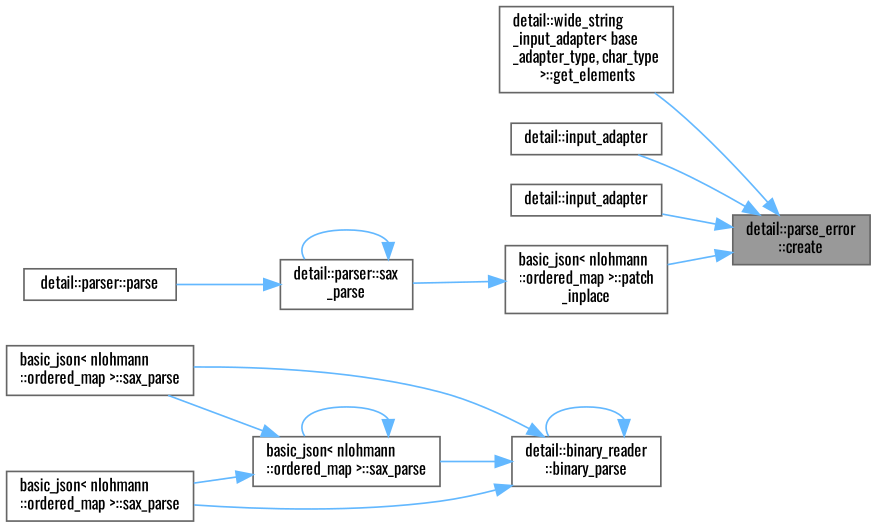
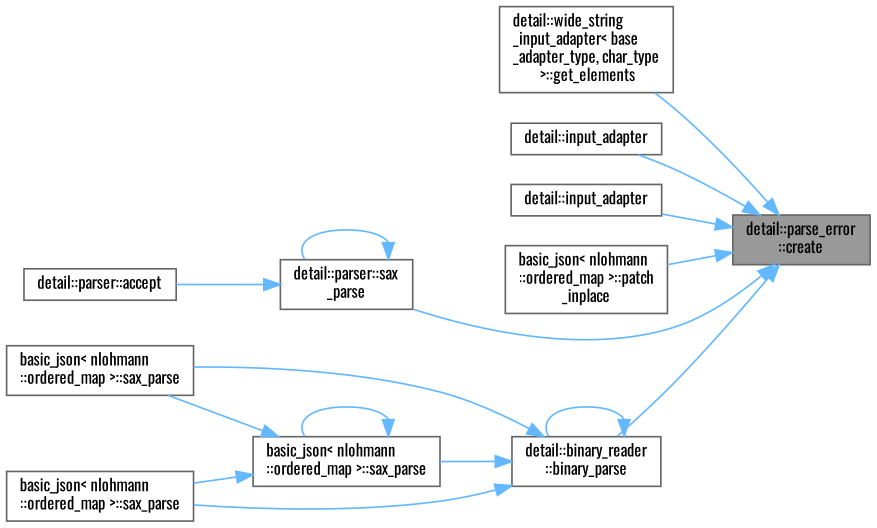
(450, 282) -> (594, 339)
(100, 285) -> (100, 285)
none -> (696, 360)
